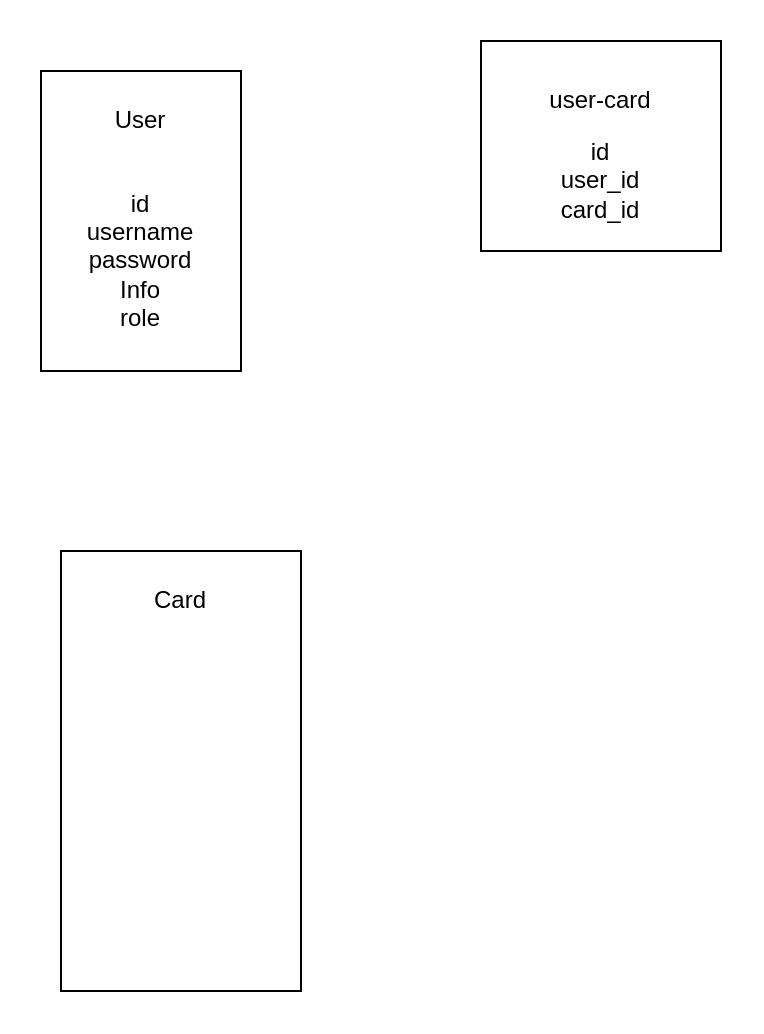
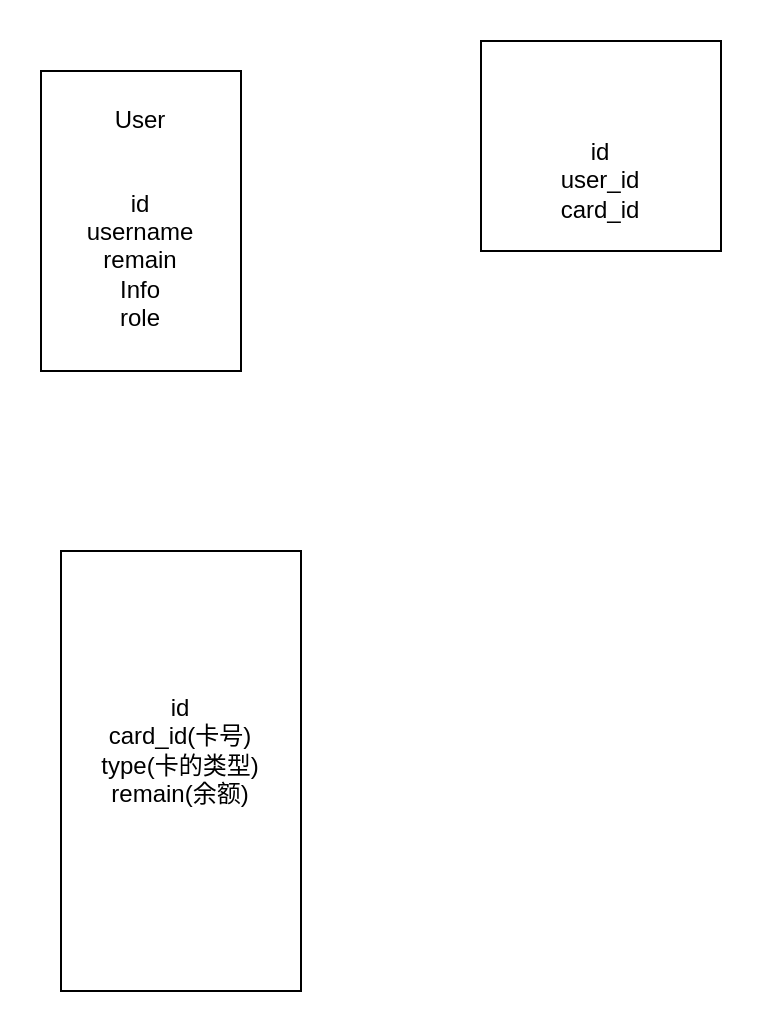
(601, 101) -> none
(141, 261) -> (141, 261)
(181, 601) -> none
none -> (181, 751)
